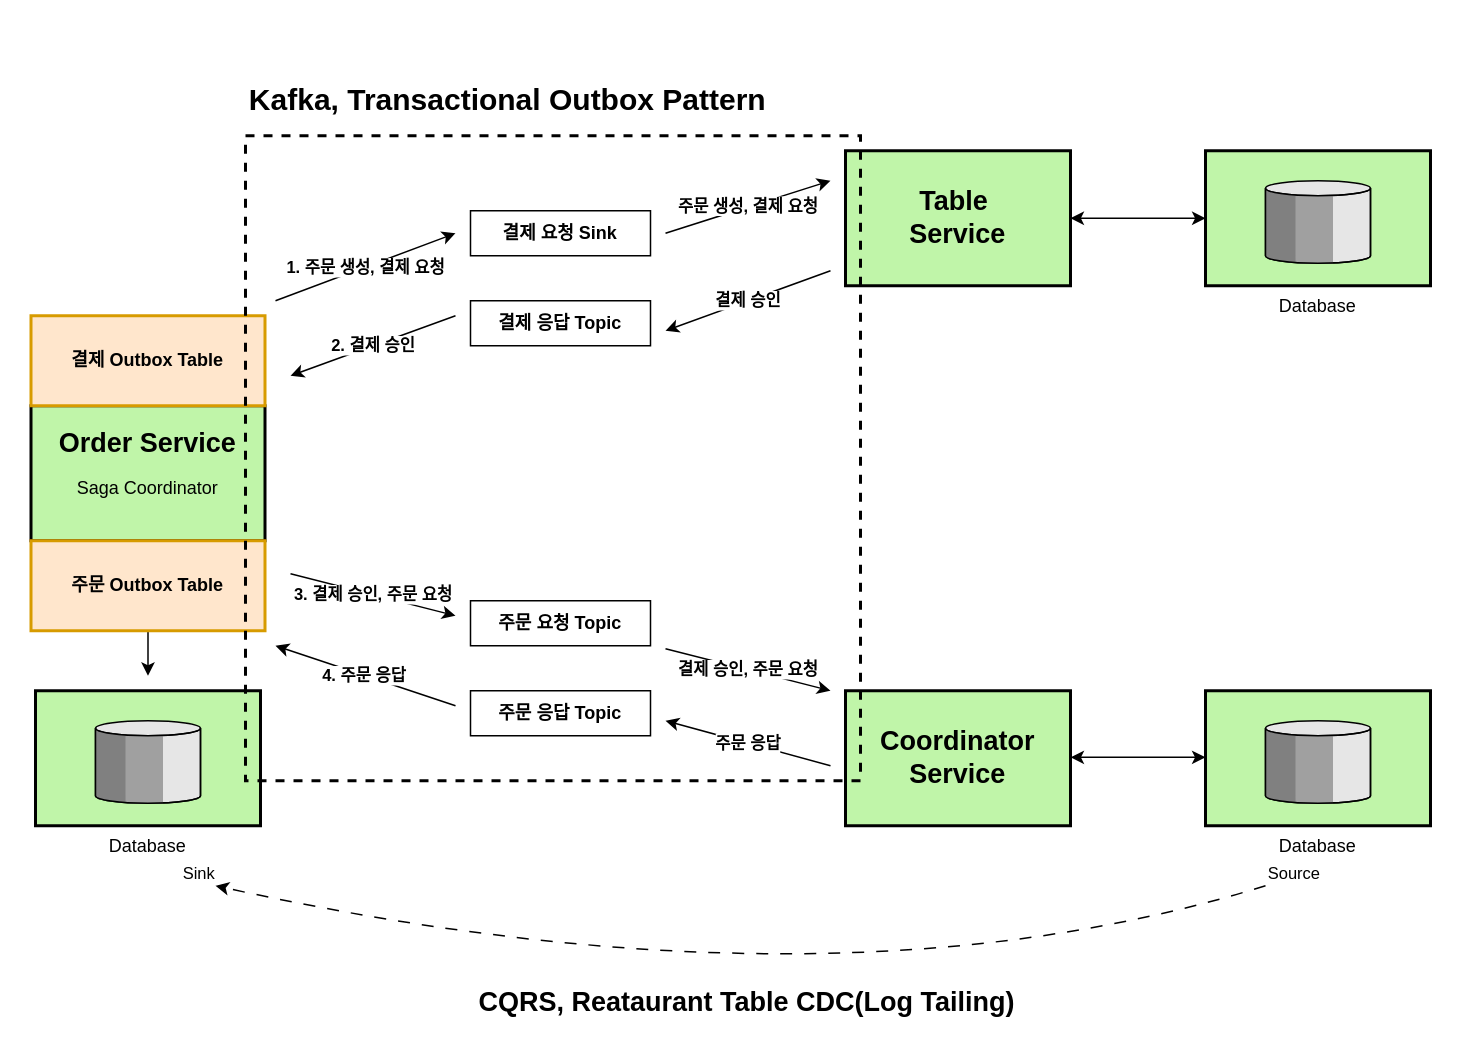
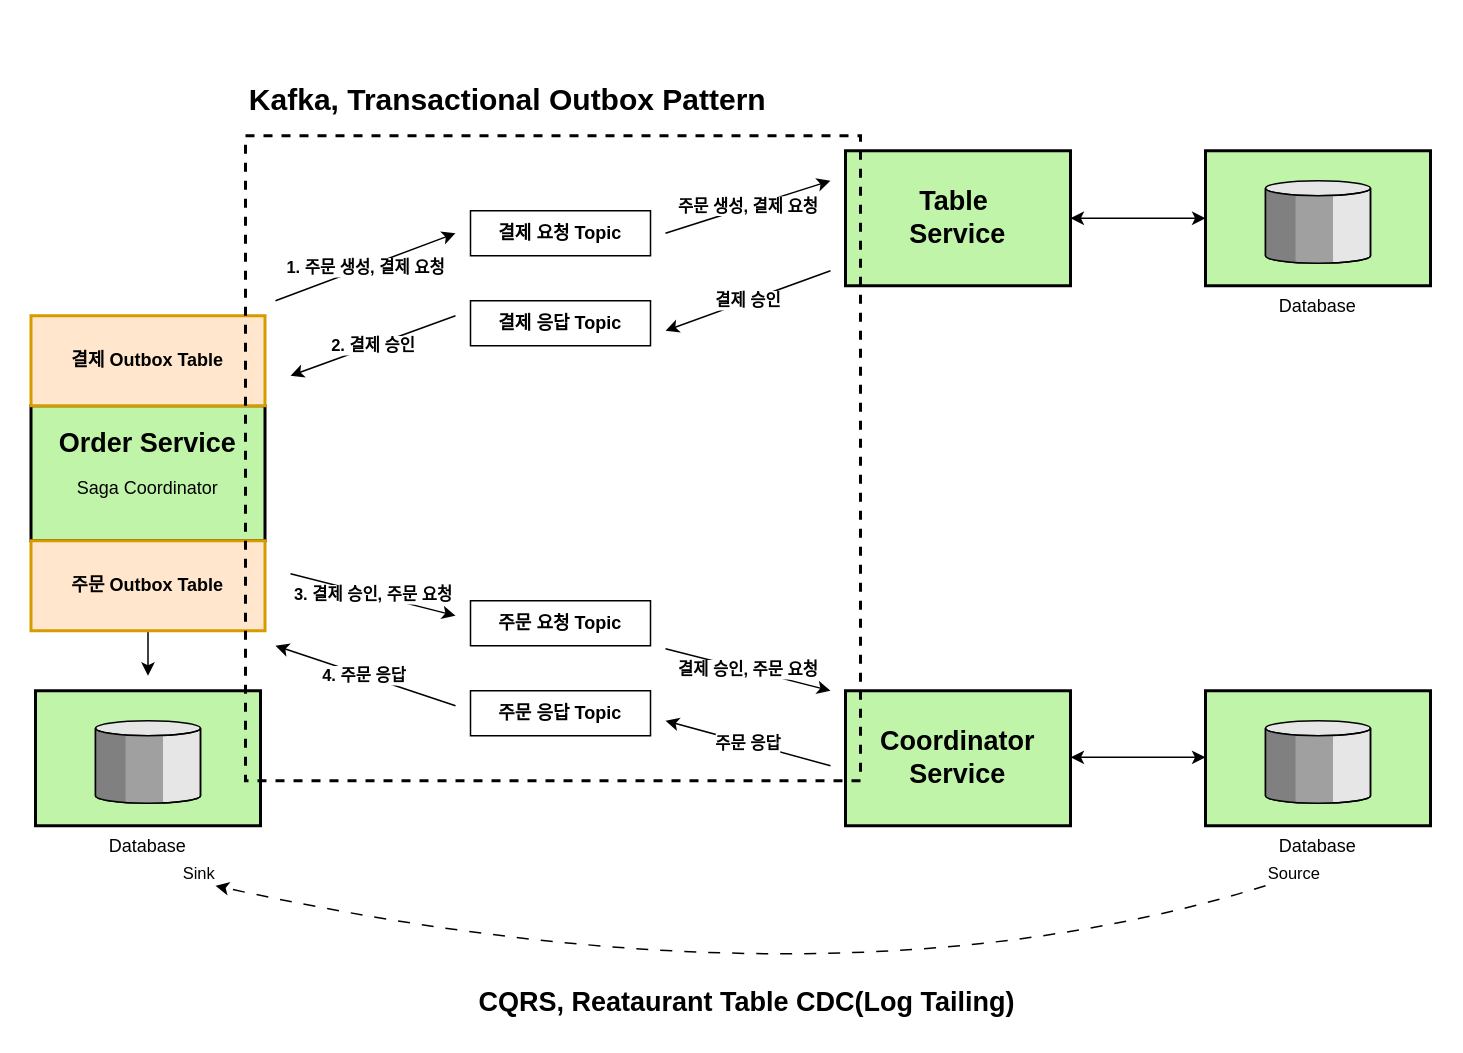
(560, 233) -> (560, 233)
